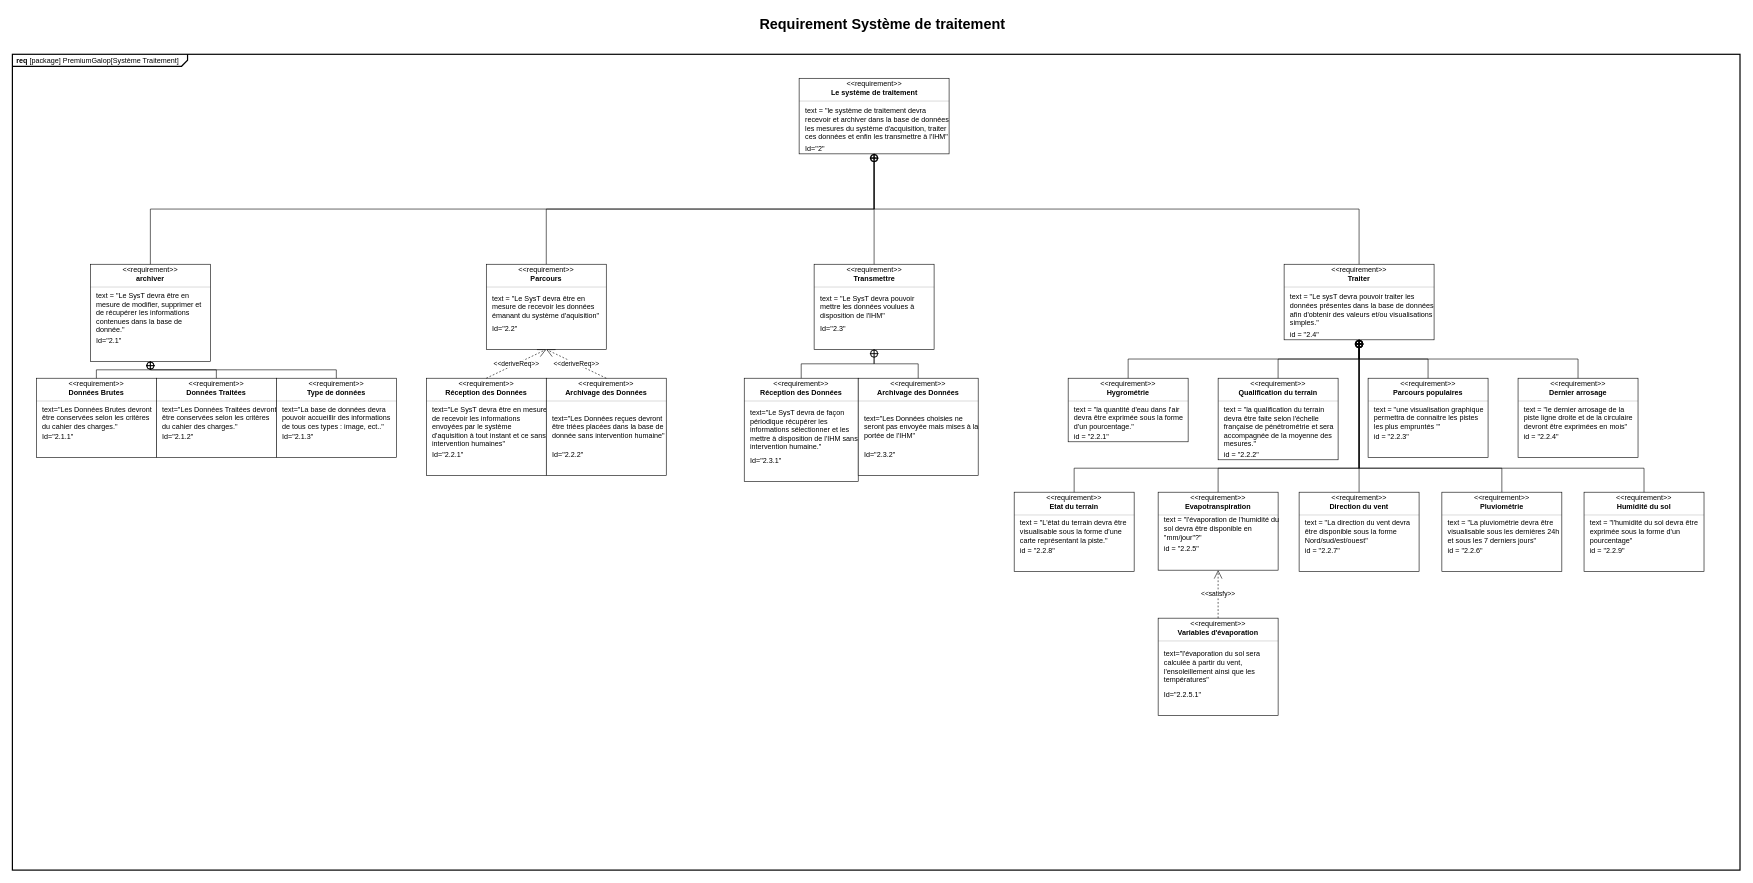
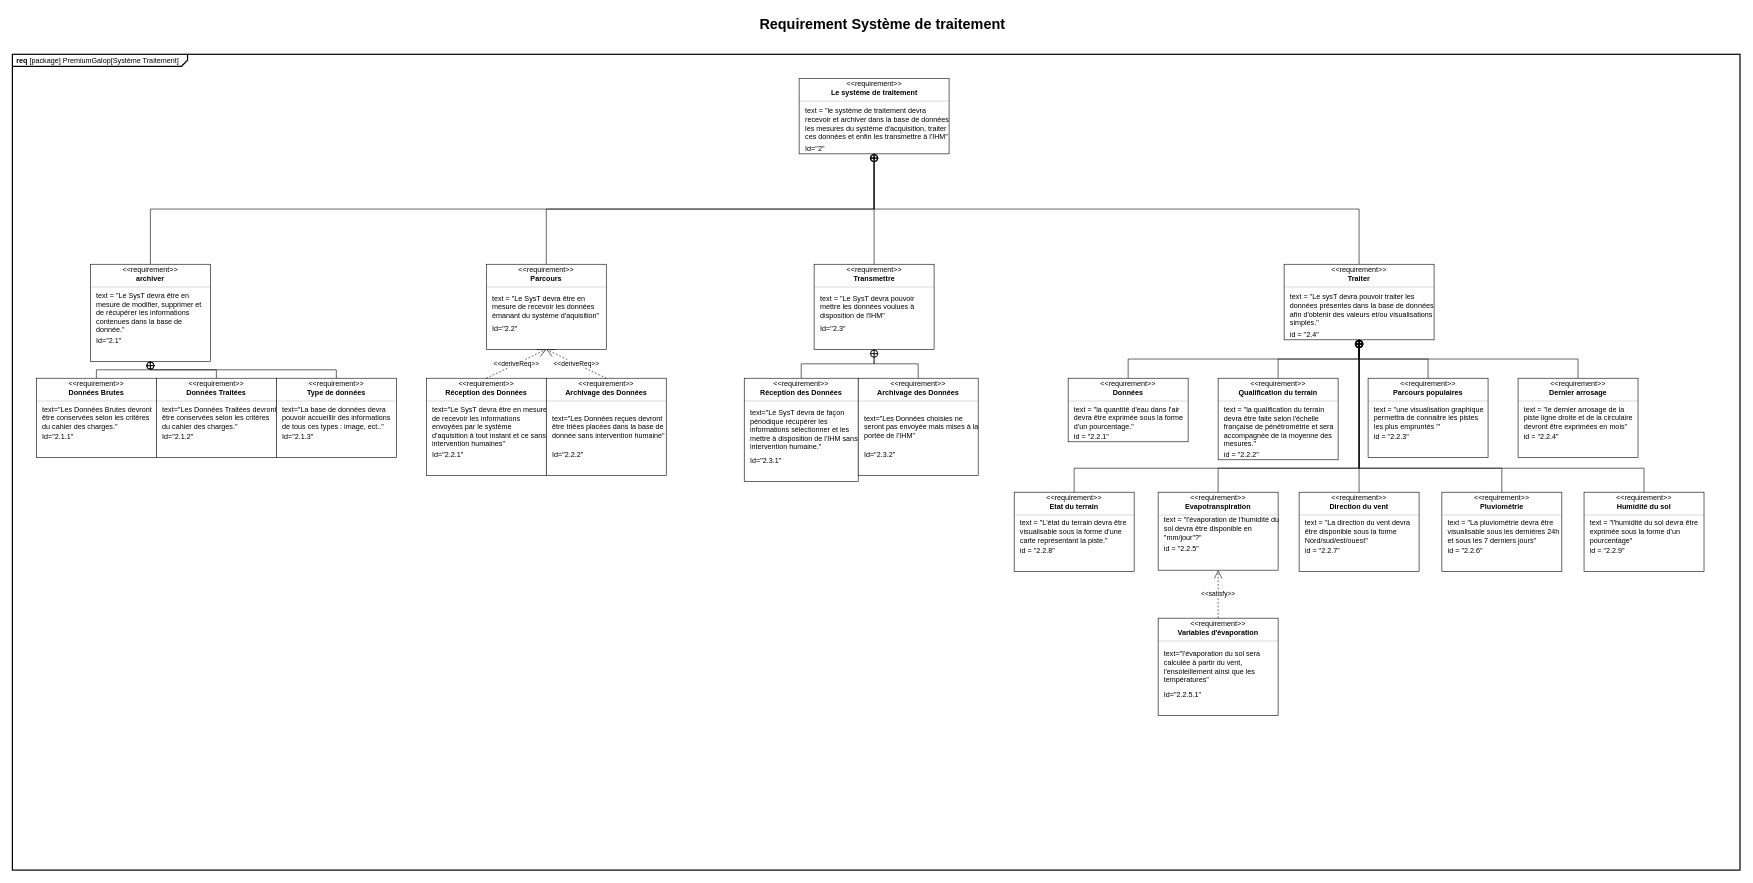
(1128, 393) -> (1128, 393)
